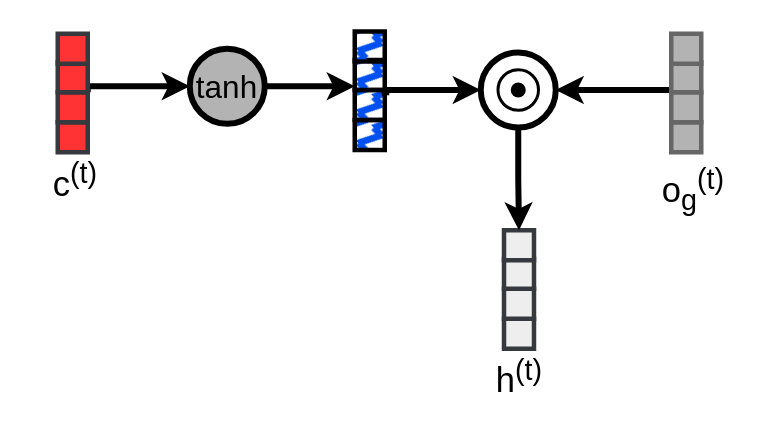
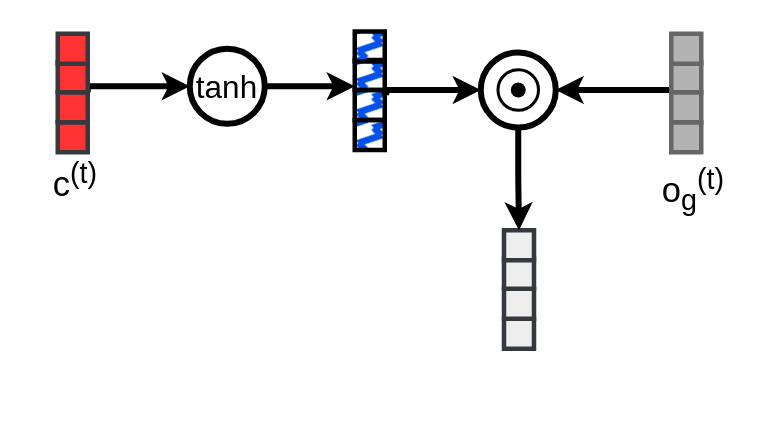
(227, 86) -> (227, 86)
(519, 377) -> none
